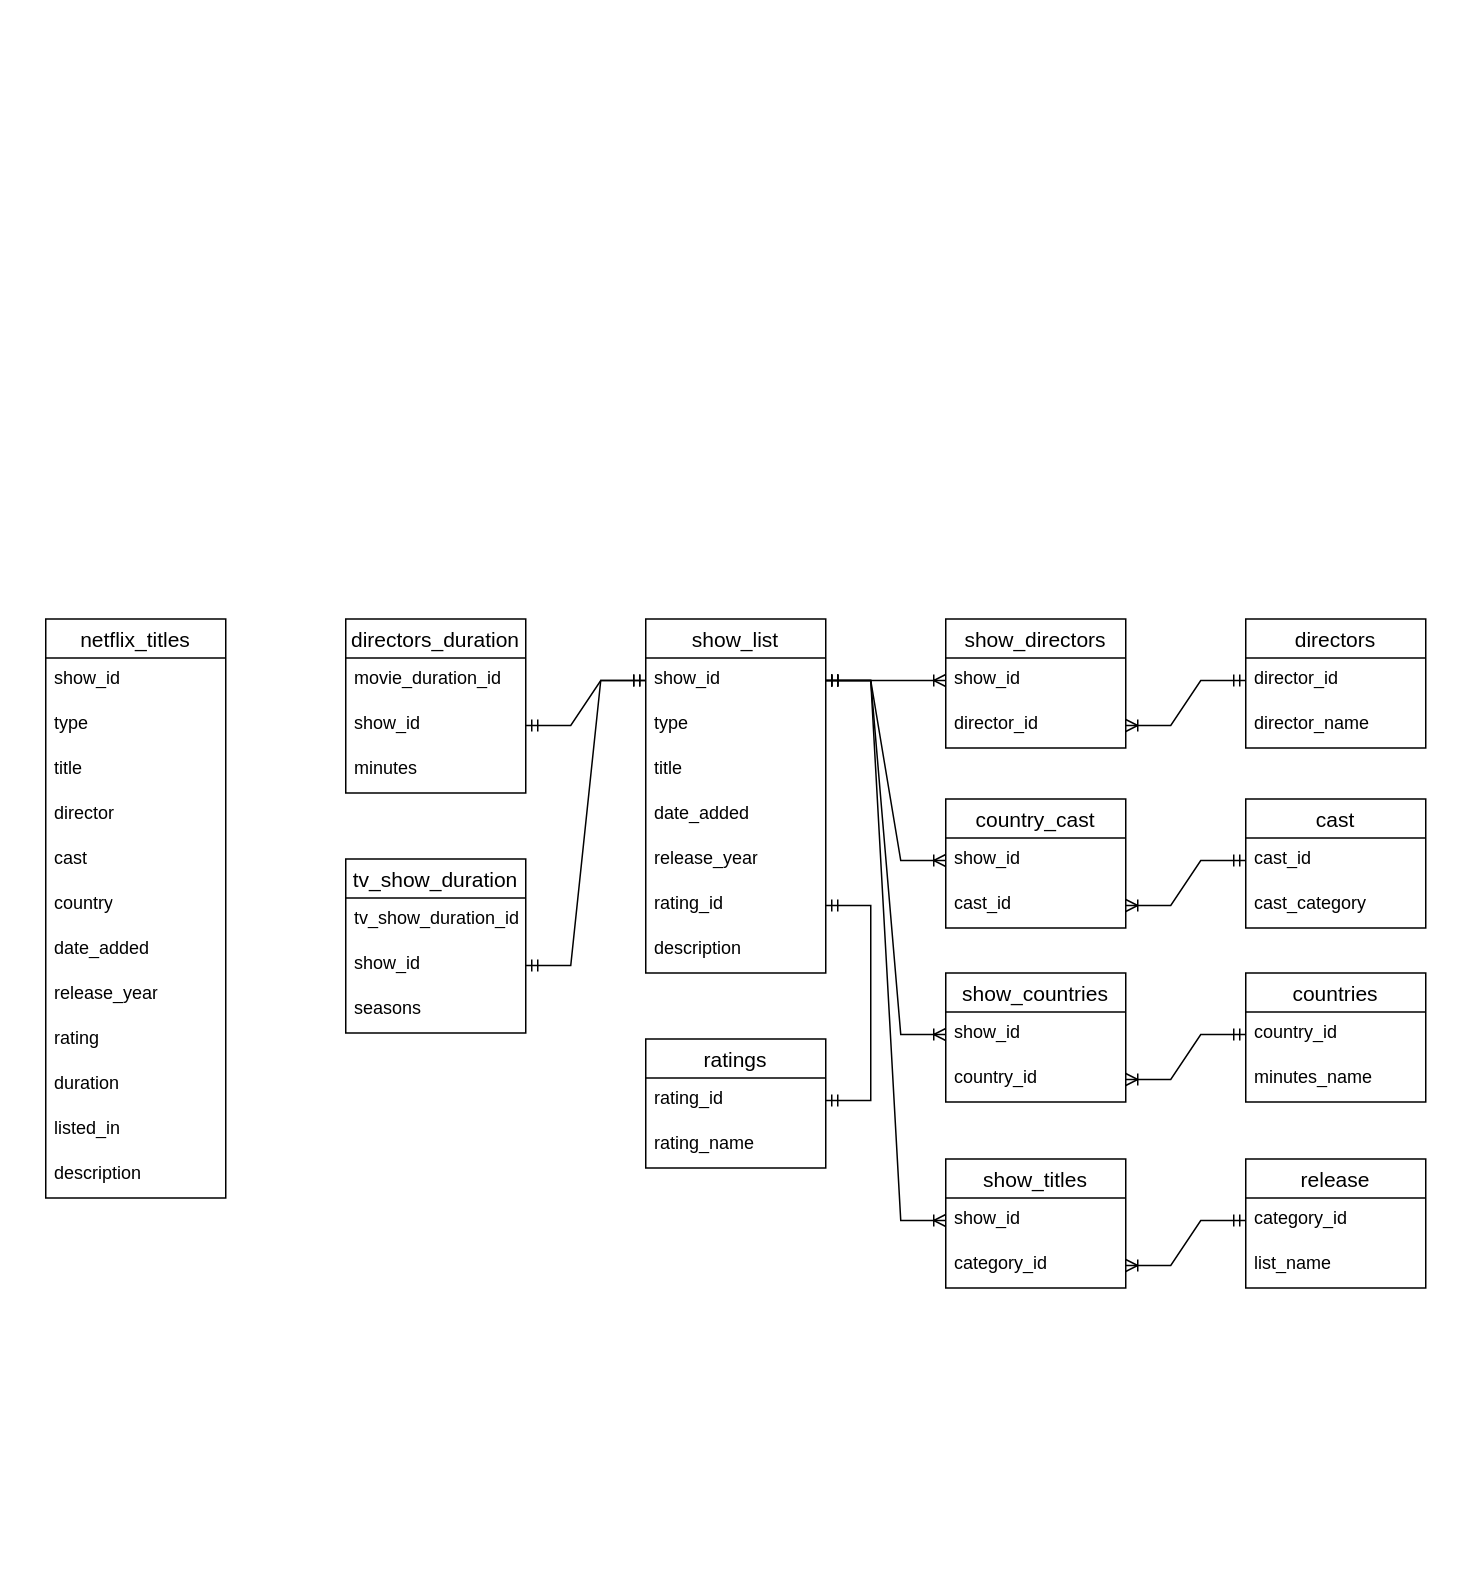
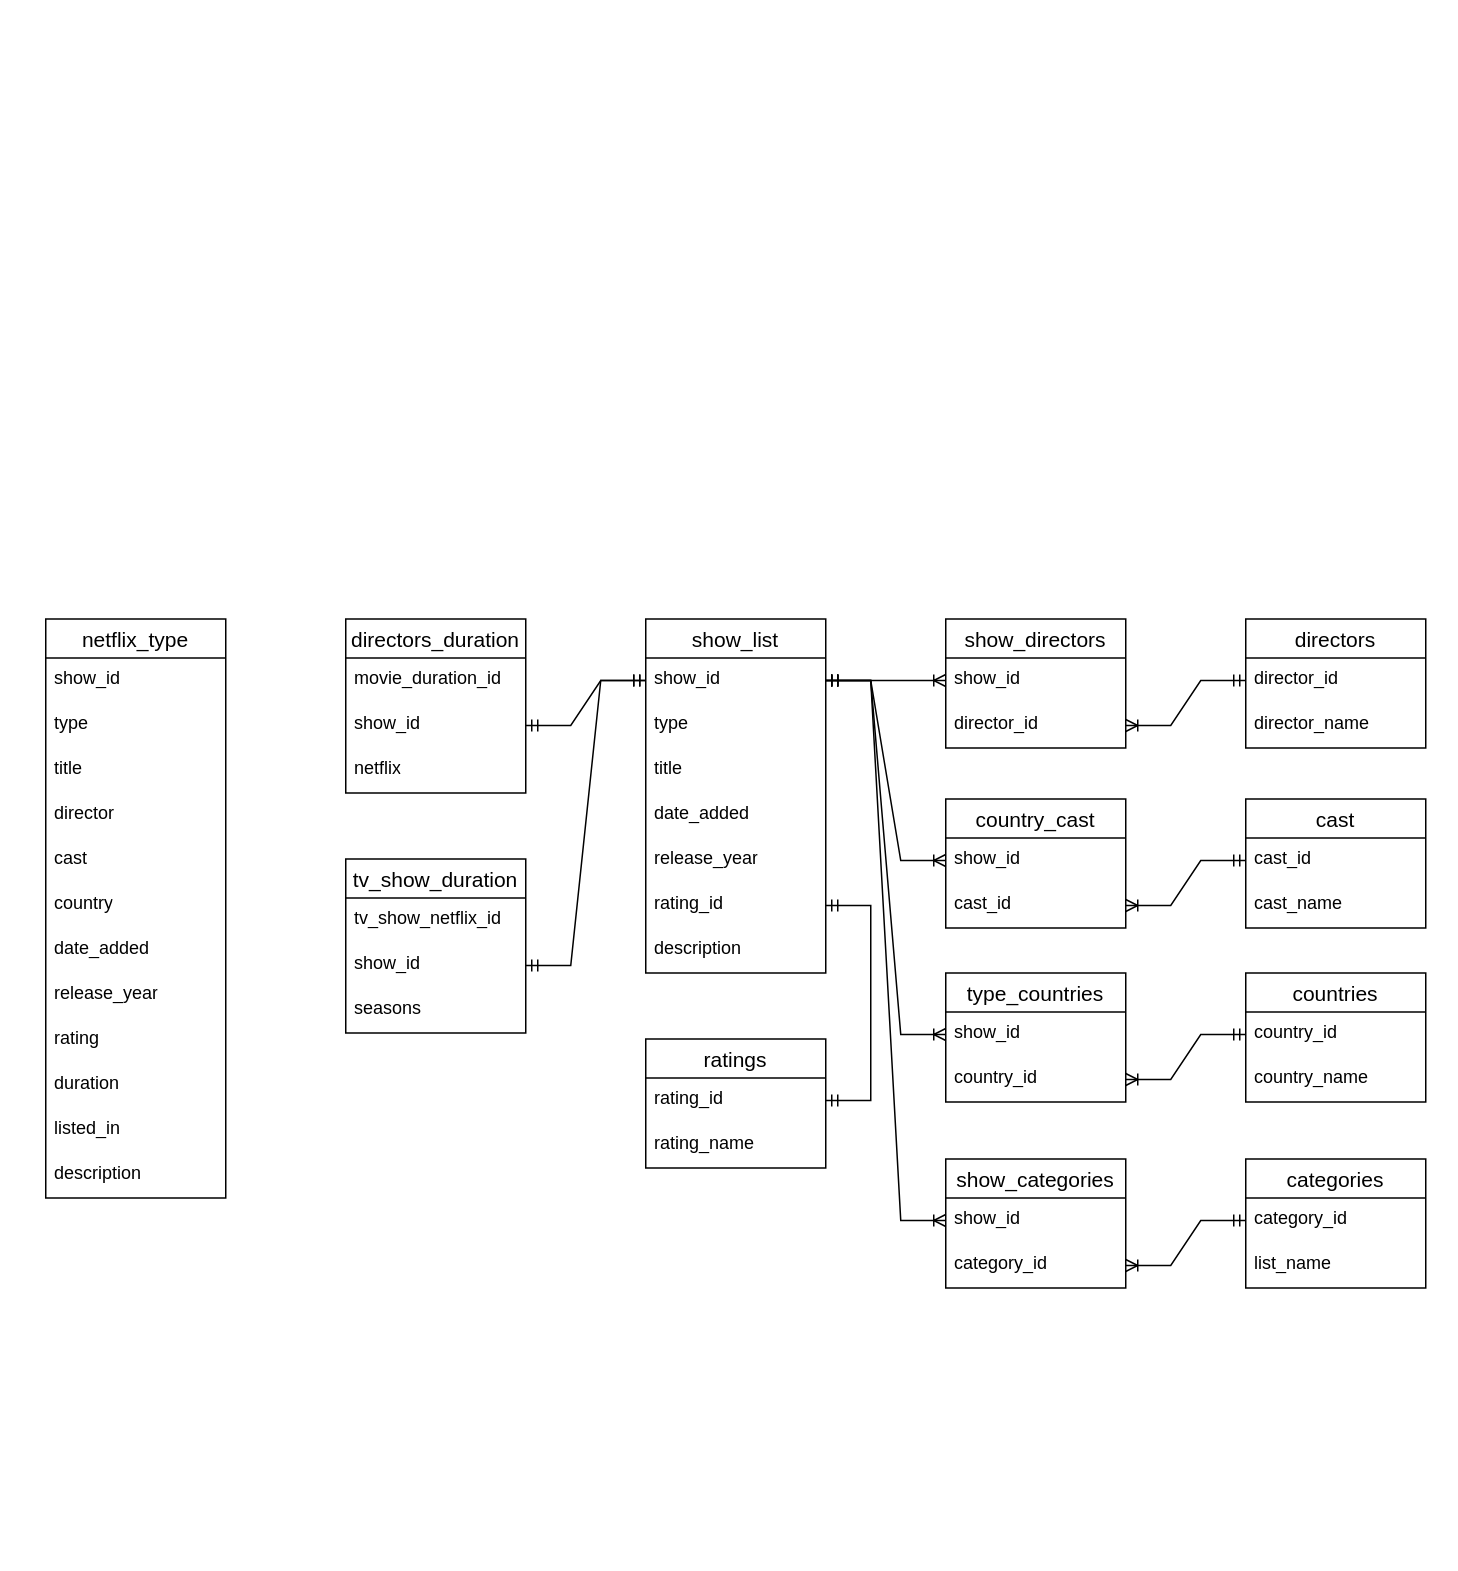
(135, 640) -> (135, 640)
(388, 769) -> (385, 769)
(1320, 904) -> (1300, 904)
(437, 930) -> (437, 930)
(1035, 994) -> (1035, 994)
(1313, 1078) -> (1315, 1078)
(1035, 1180) -> (1035, 1180)
(1335, 1180) -> (1335, 1180)
